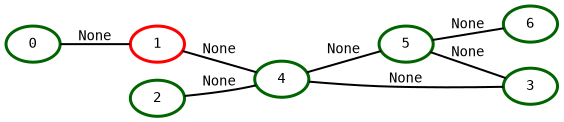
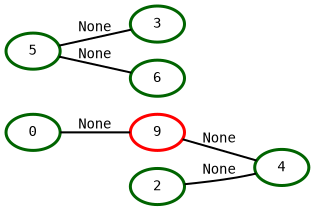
(157, 44) -> (157, 132)
(344, 62) -> none
(406, 87) -> none
